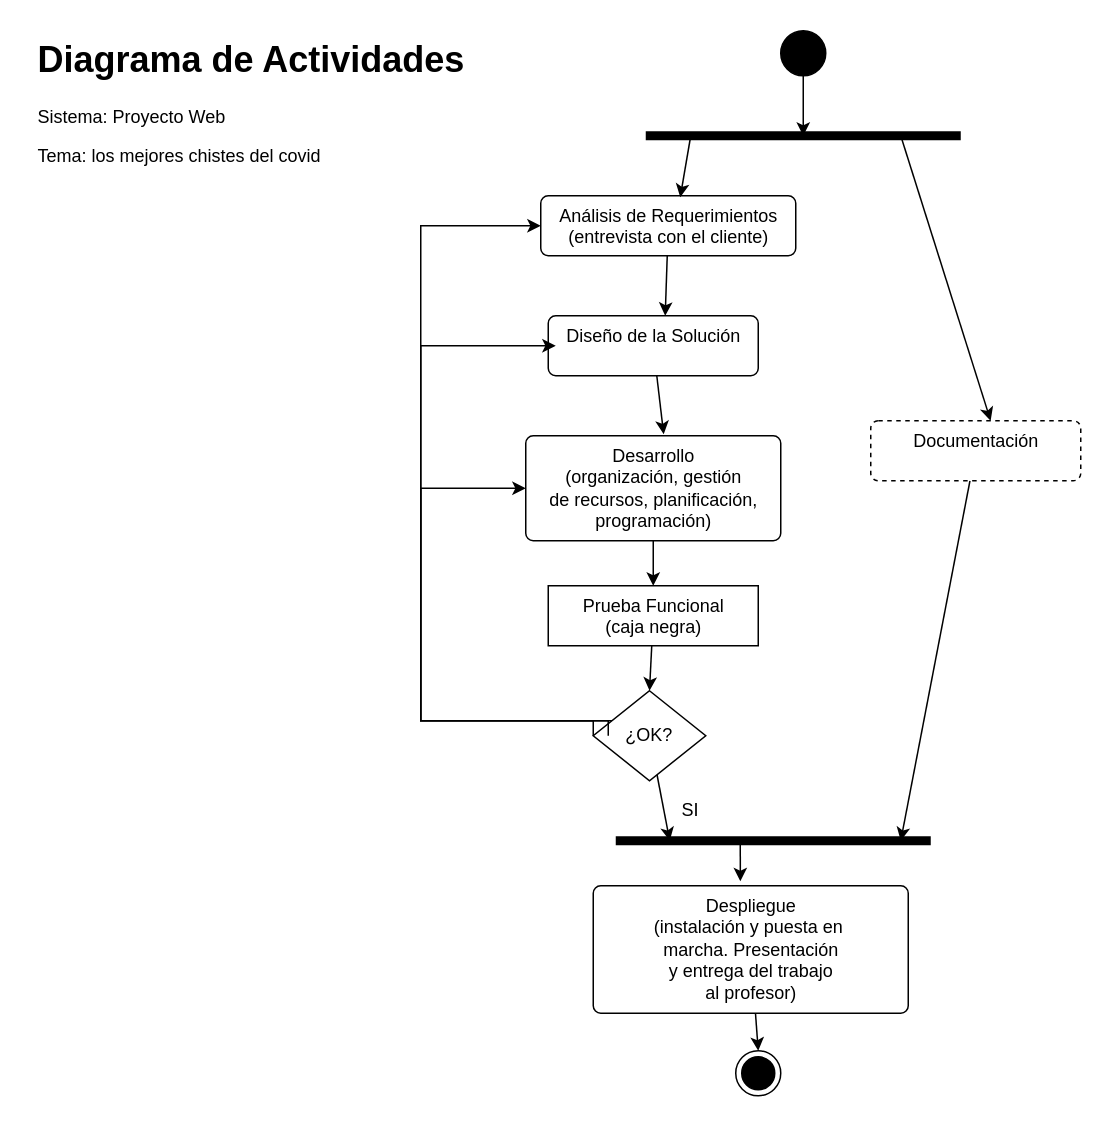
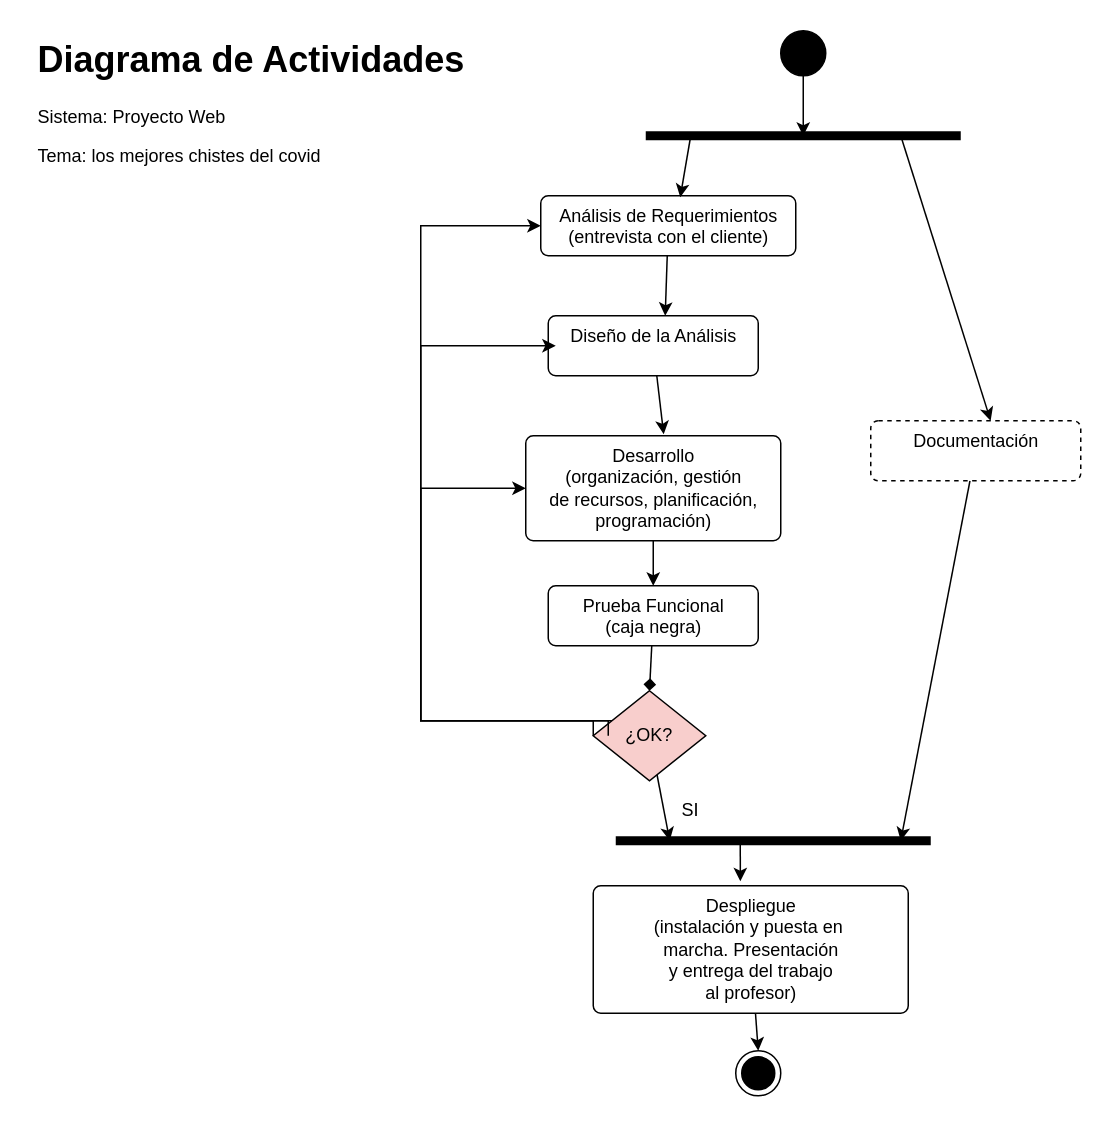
(654, 337) -> (654, 337)
(653, 616) -> (653, 616)
(650, 679) -> (650, 678)
(650, 736) -> (650, 736)
